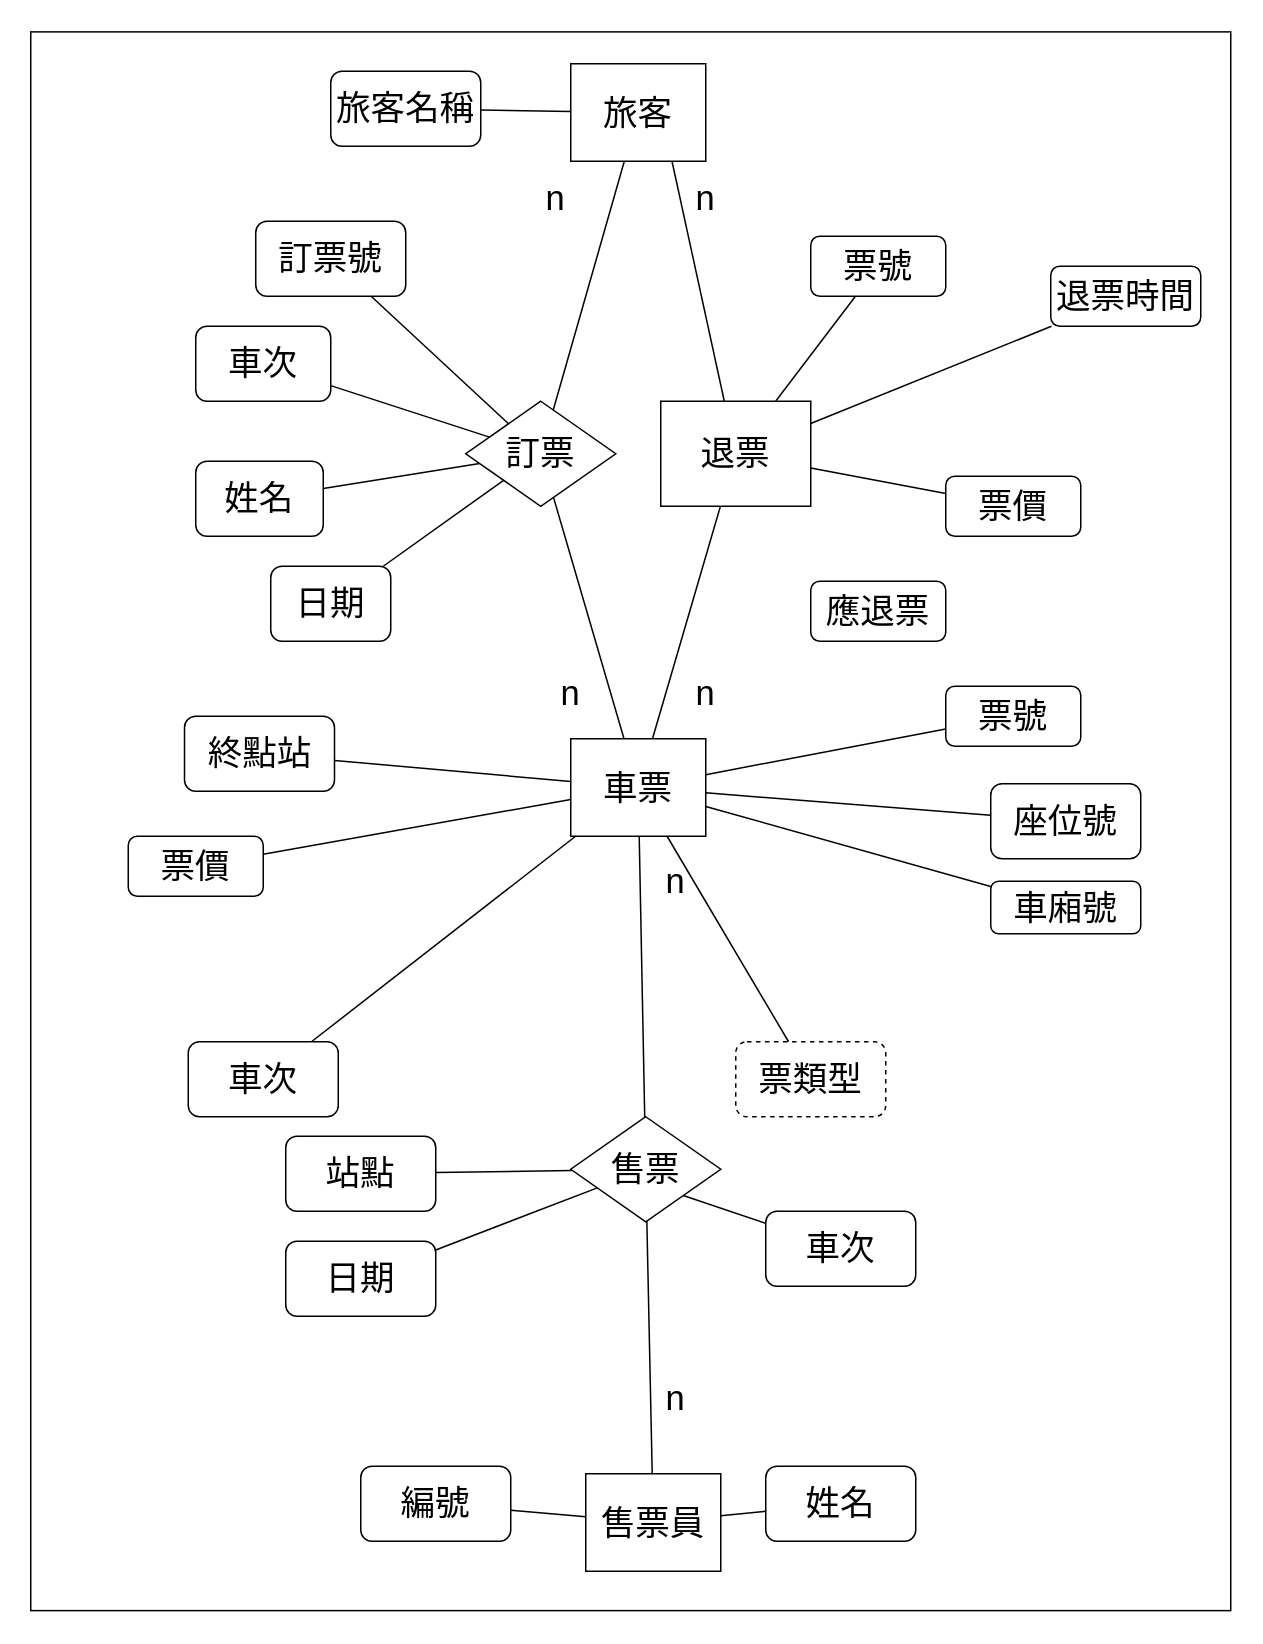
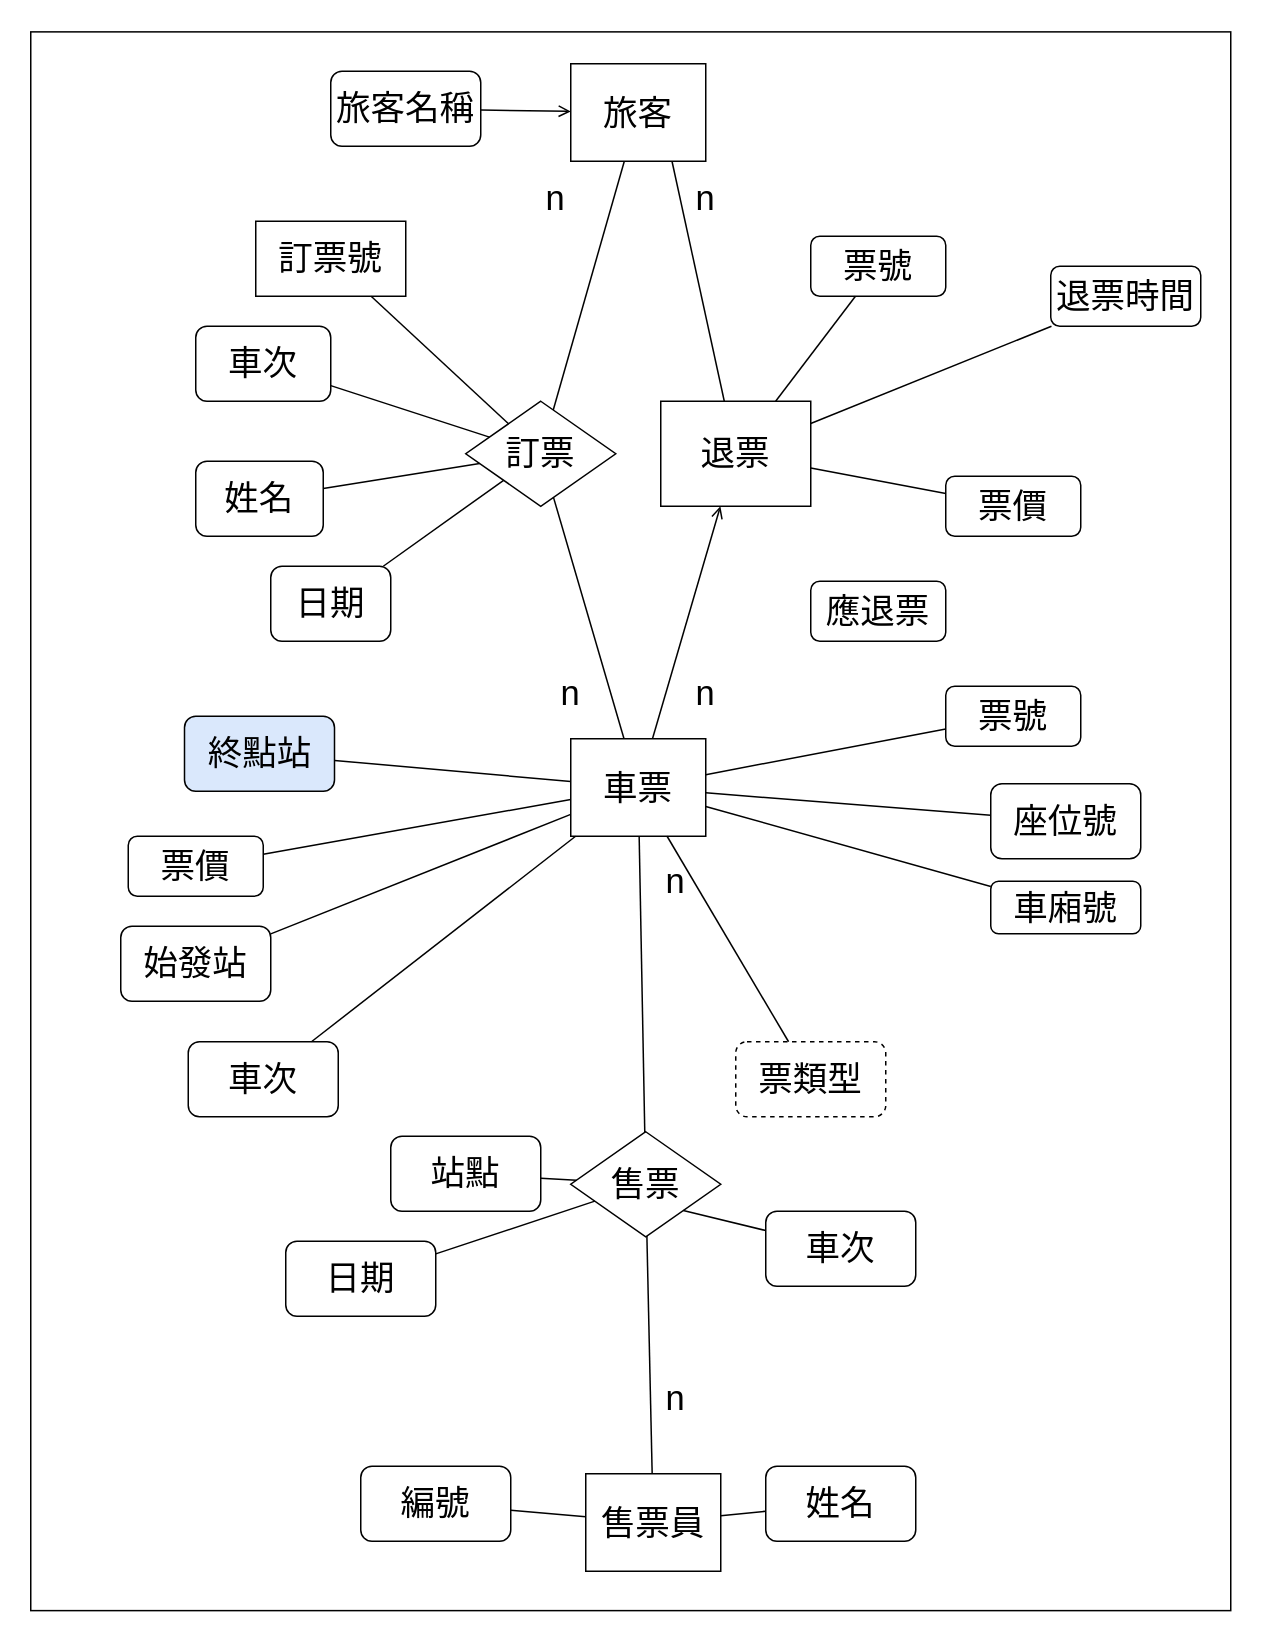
(565, 111) -> (564, 111)
(331, 259) -> (331, 259)
(719, 511) -> (718, 513)
(260, 754) -> (260, 754)
none -> (421, 874)
none -> (196, 964)
(646, 1169) -> (646, 1184)
(361, 1174) -> (466, 1174)
